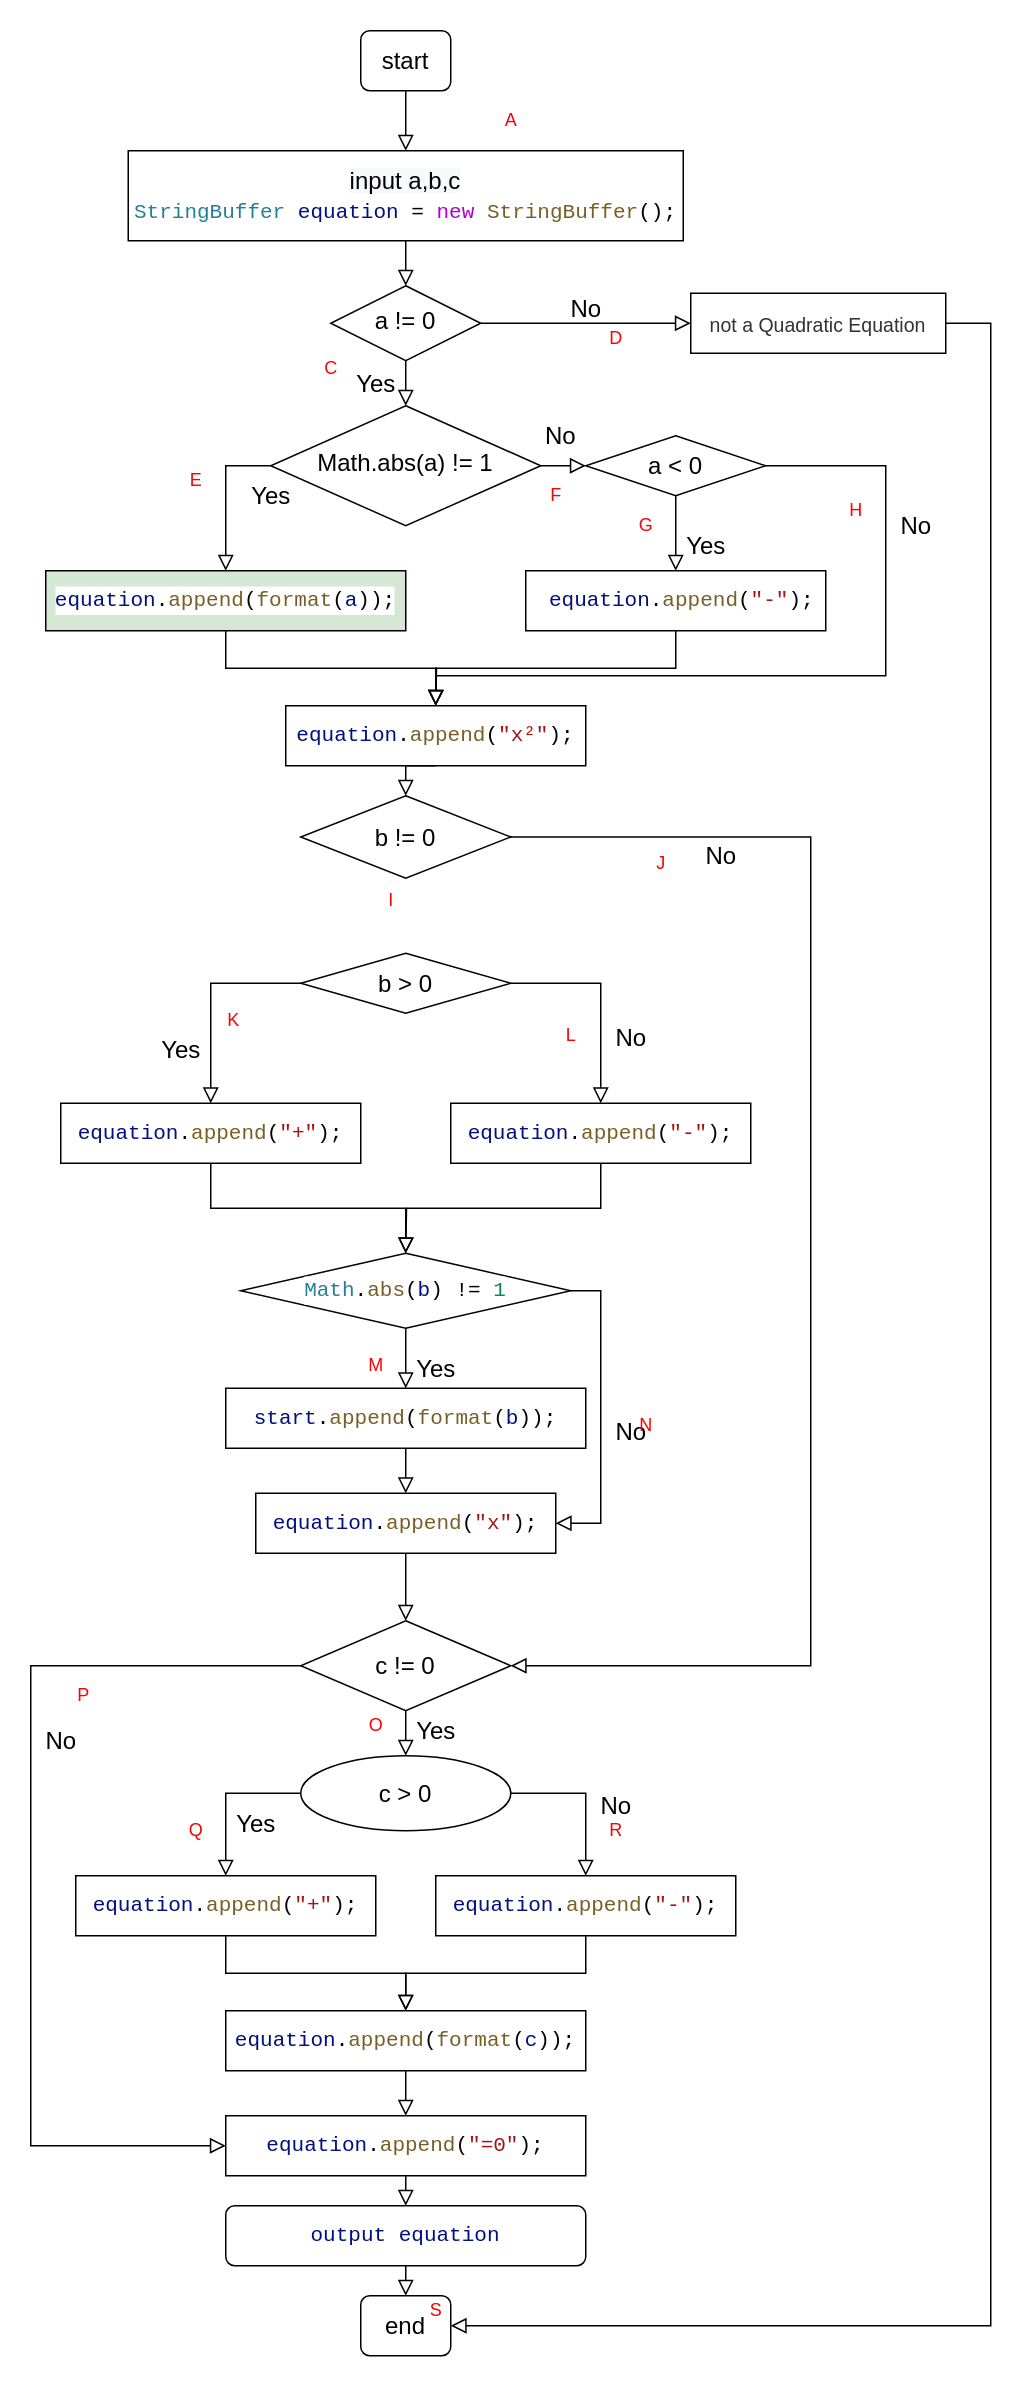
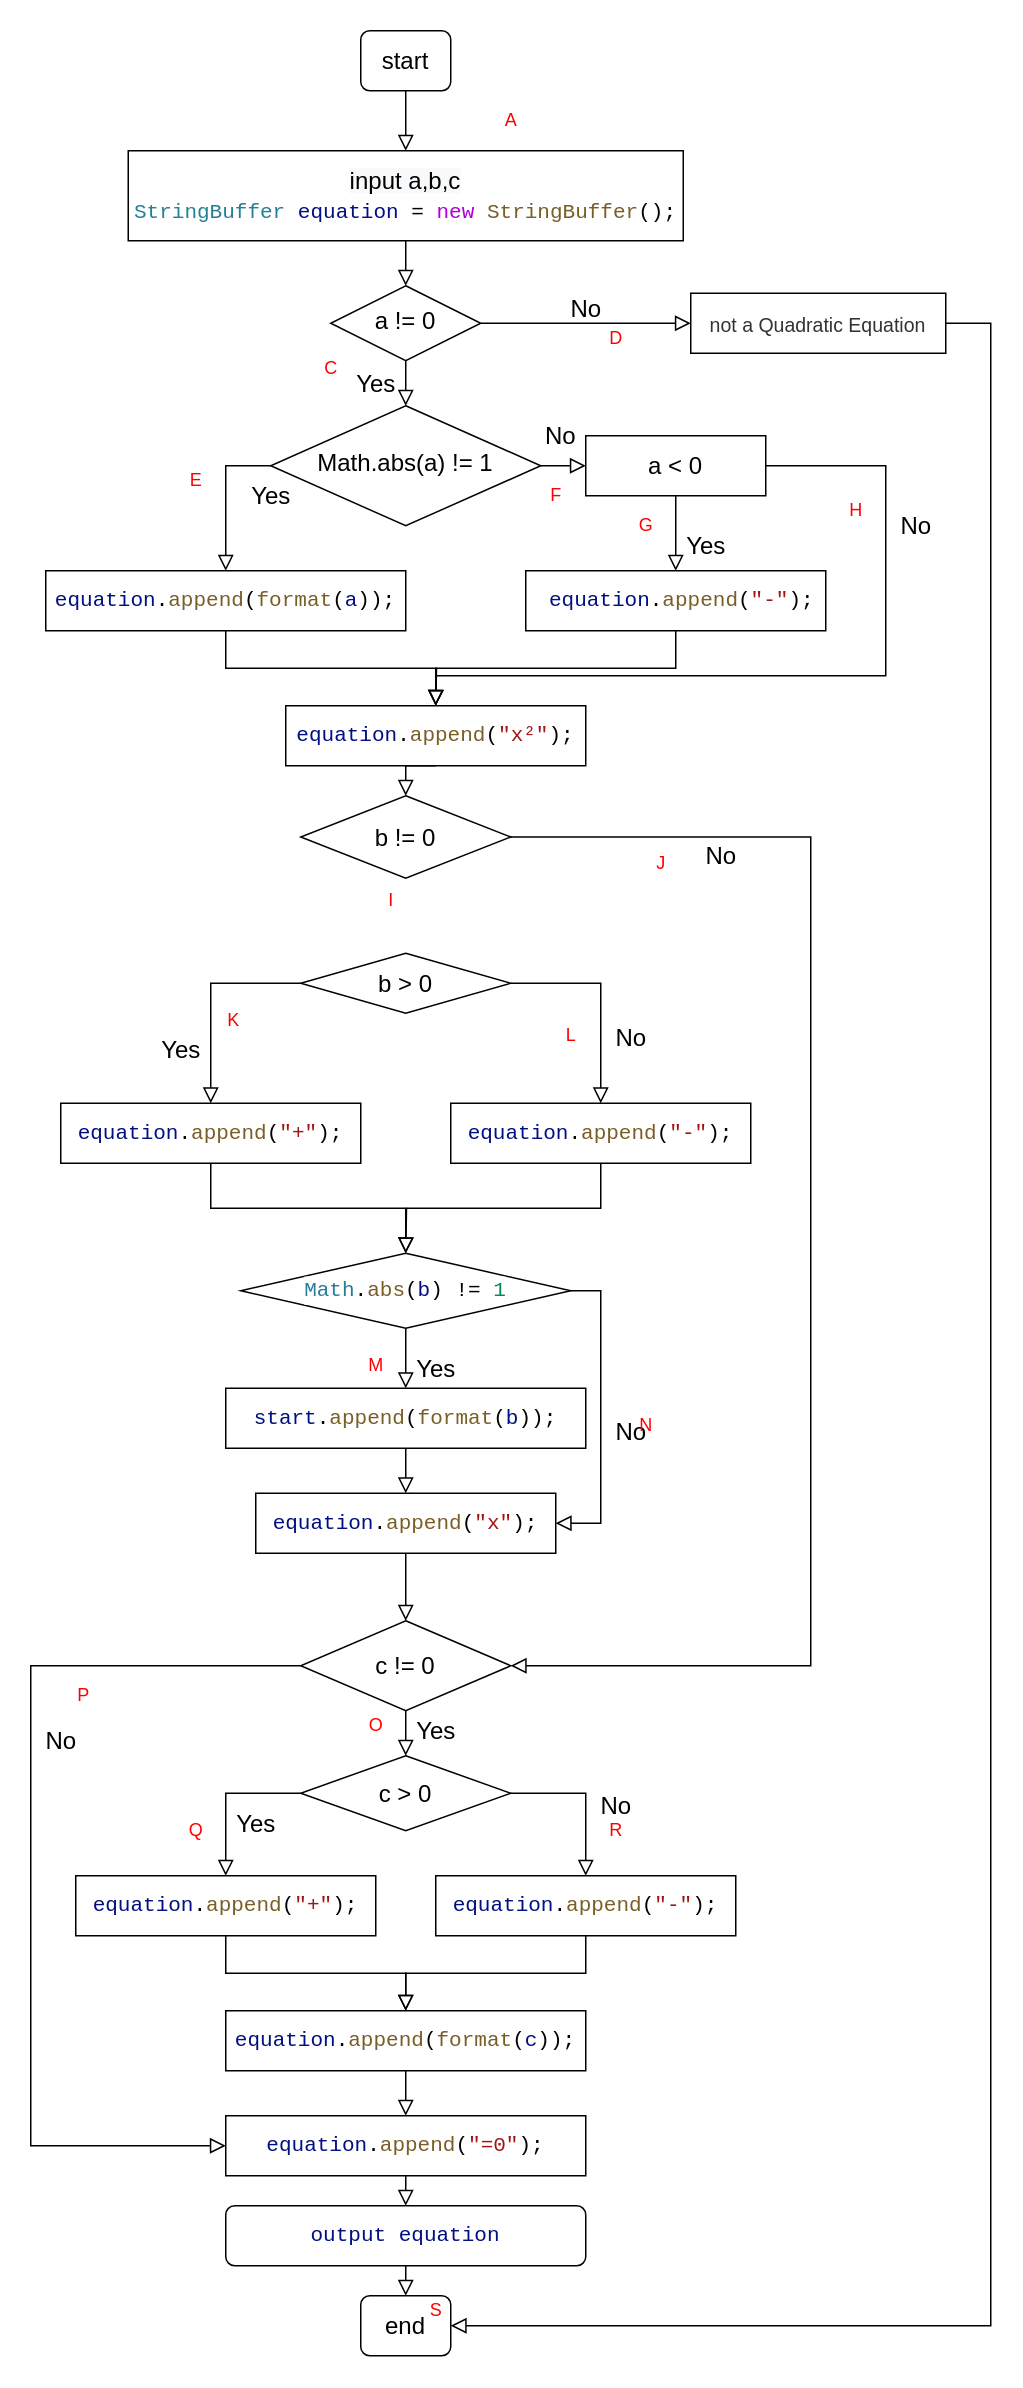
(676, 466) -> (676, 466)
(226, 601) -> (226, 601)
(406, 1793) -> (406, 1793)
